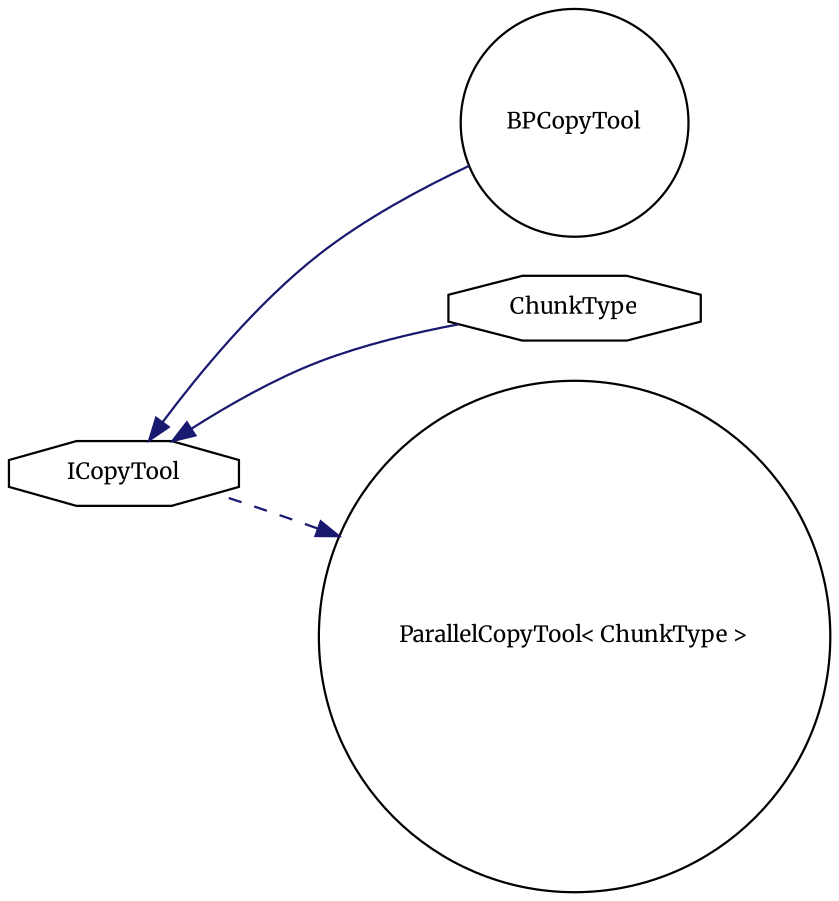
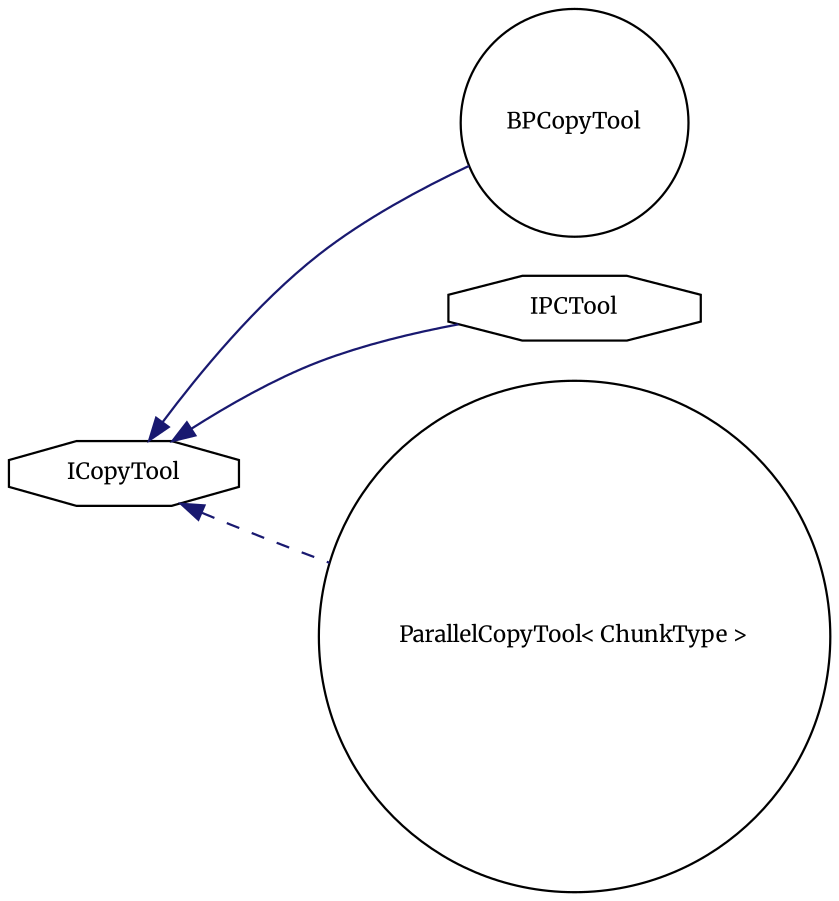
(575, 308) -> (575, 308)
(267, 511) -> (266, 538)
